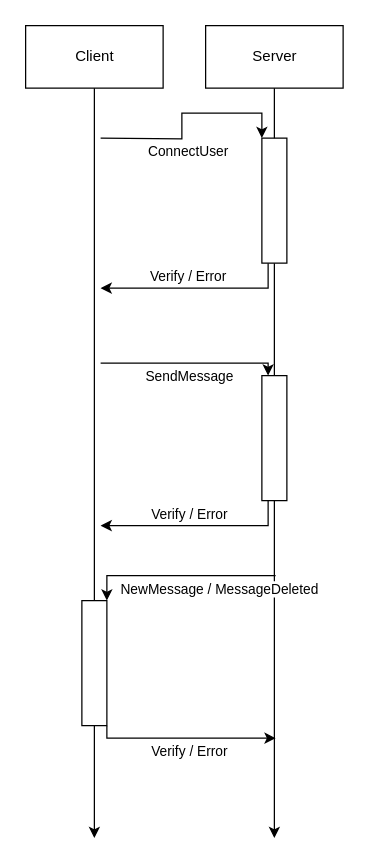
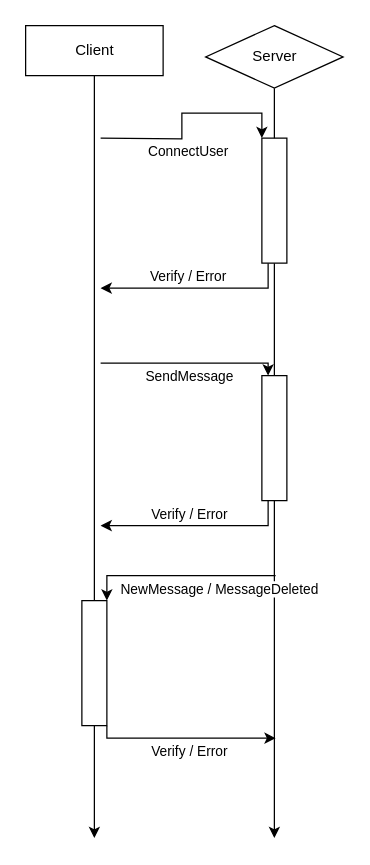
(94, 57) -> (94, 51)
(274, 57) -> (274, 57)
